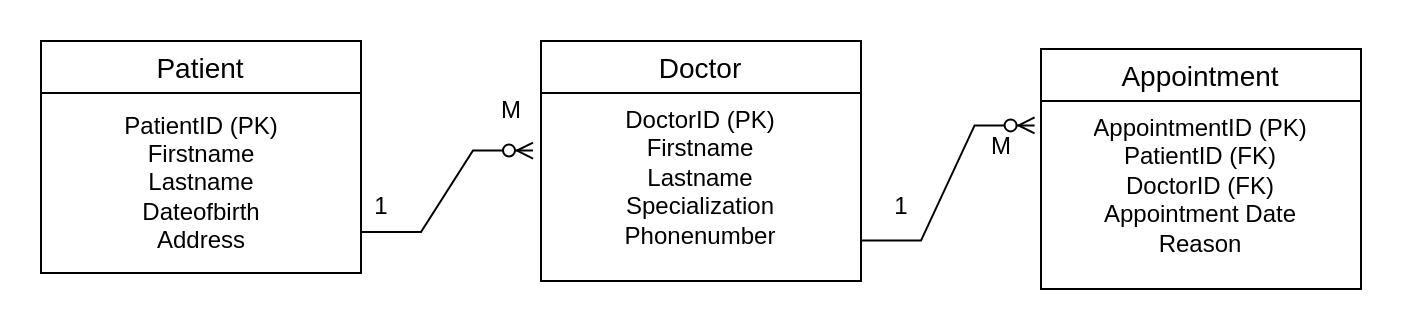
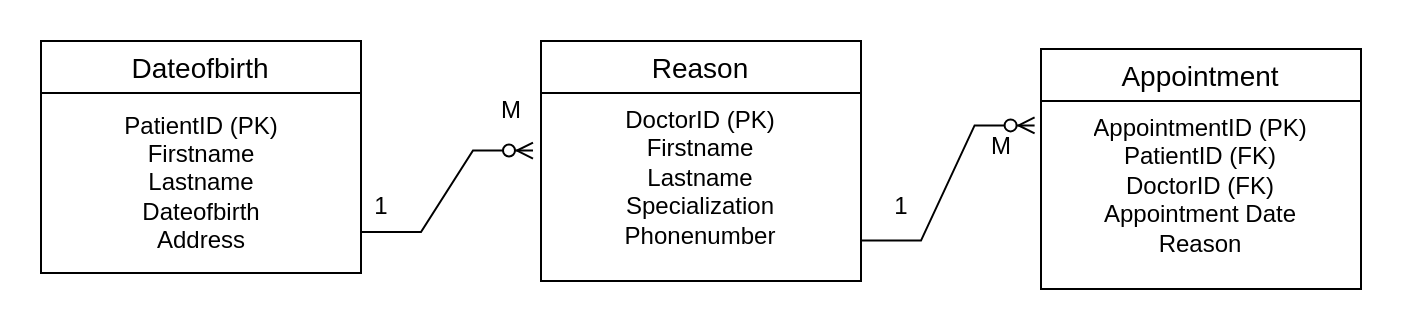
(200, 69) -> (200, 69)
(700, 69) -> (700, 69)
